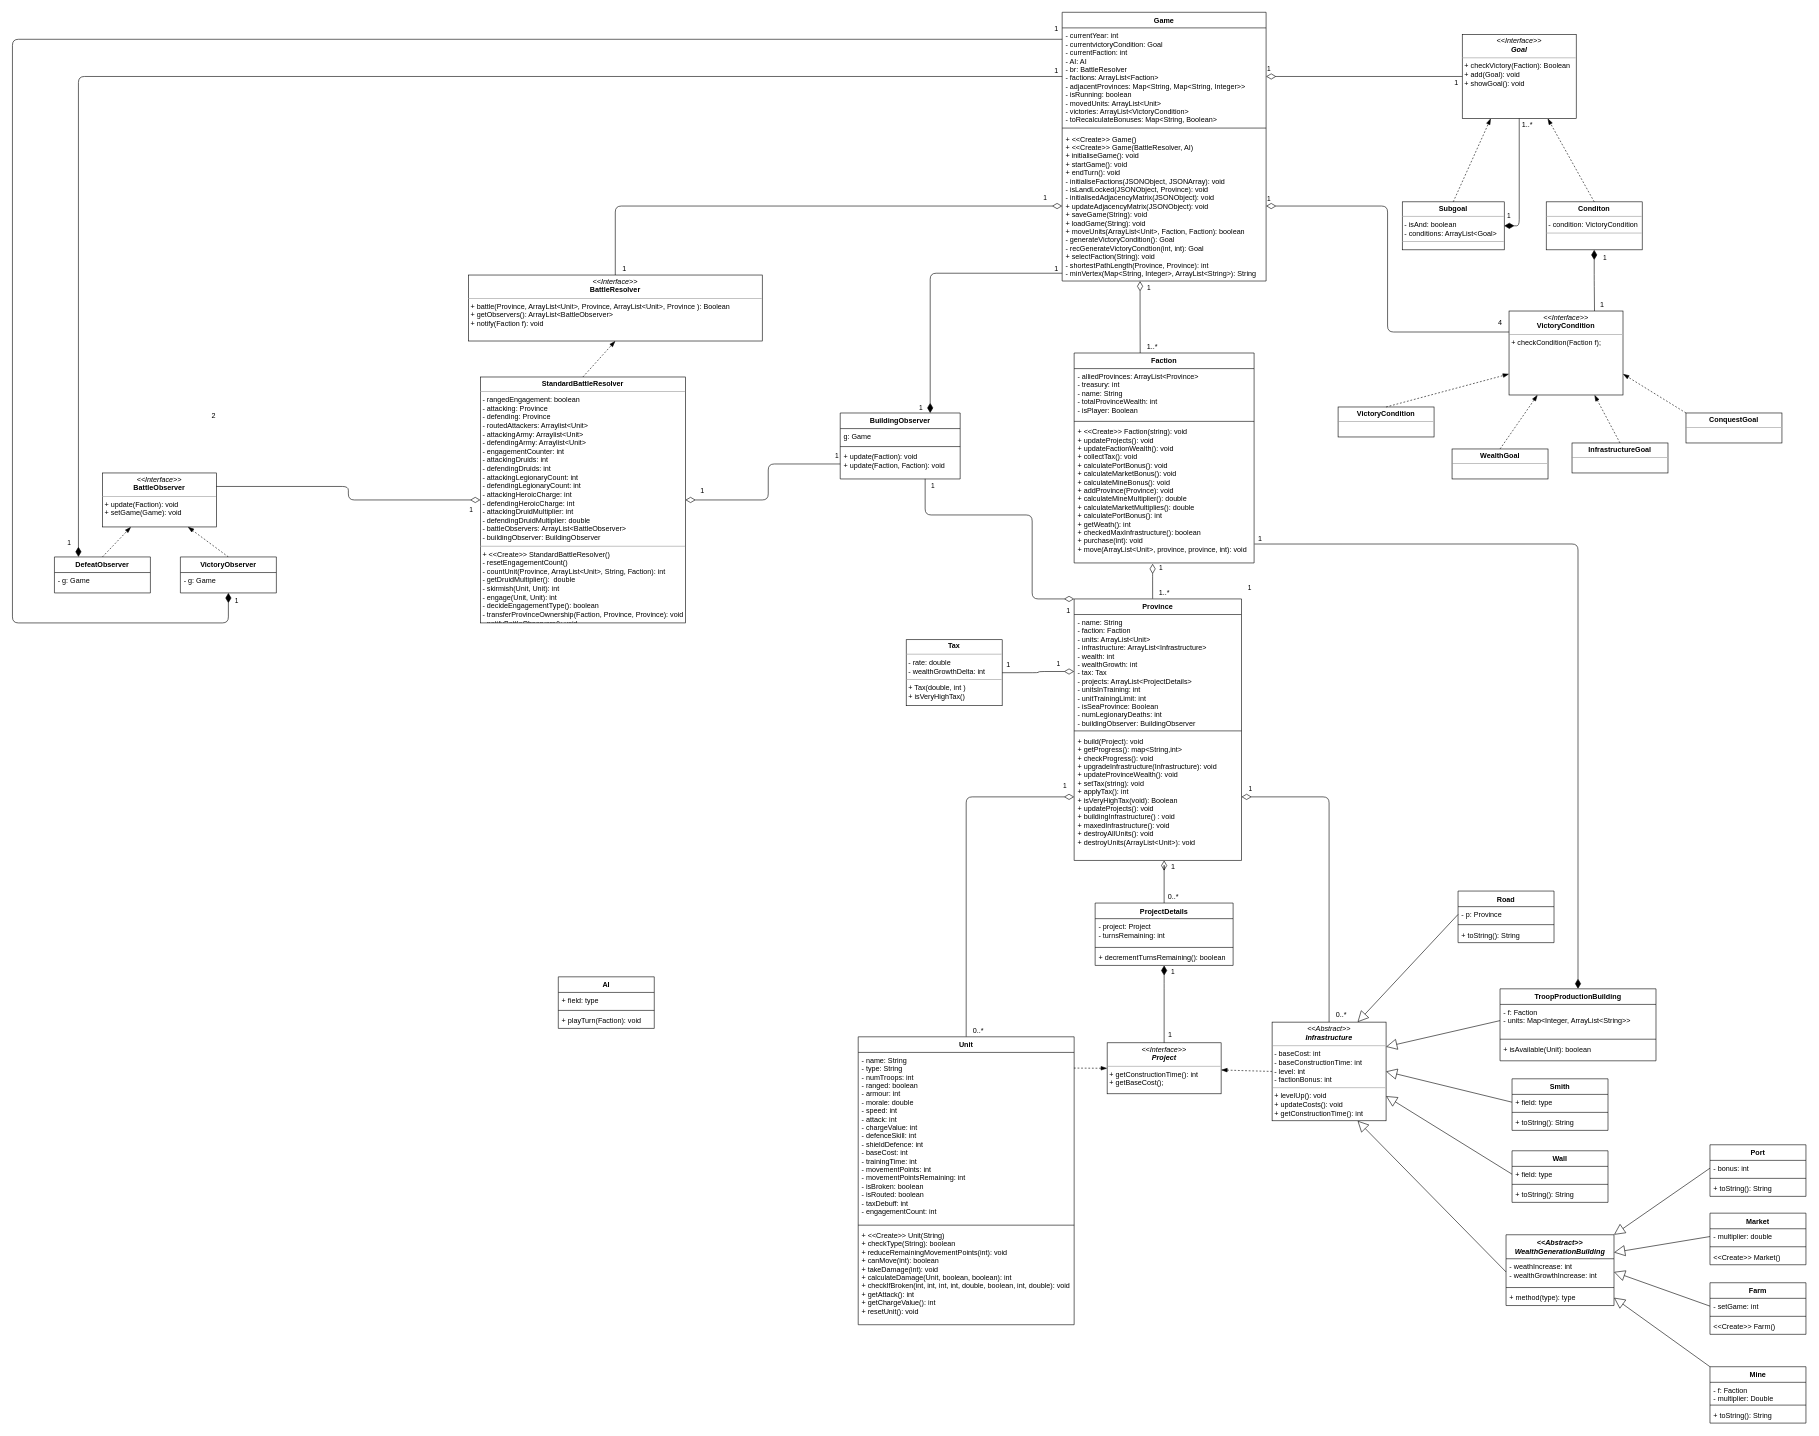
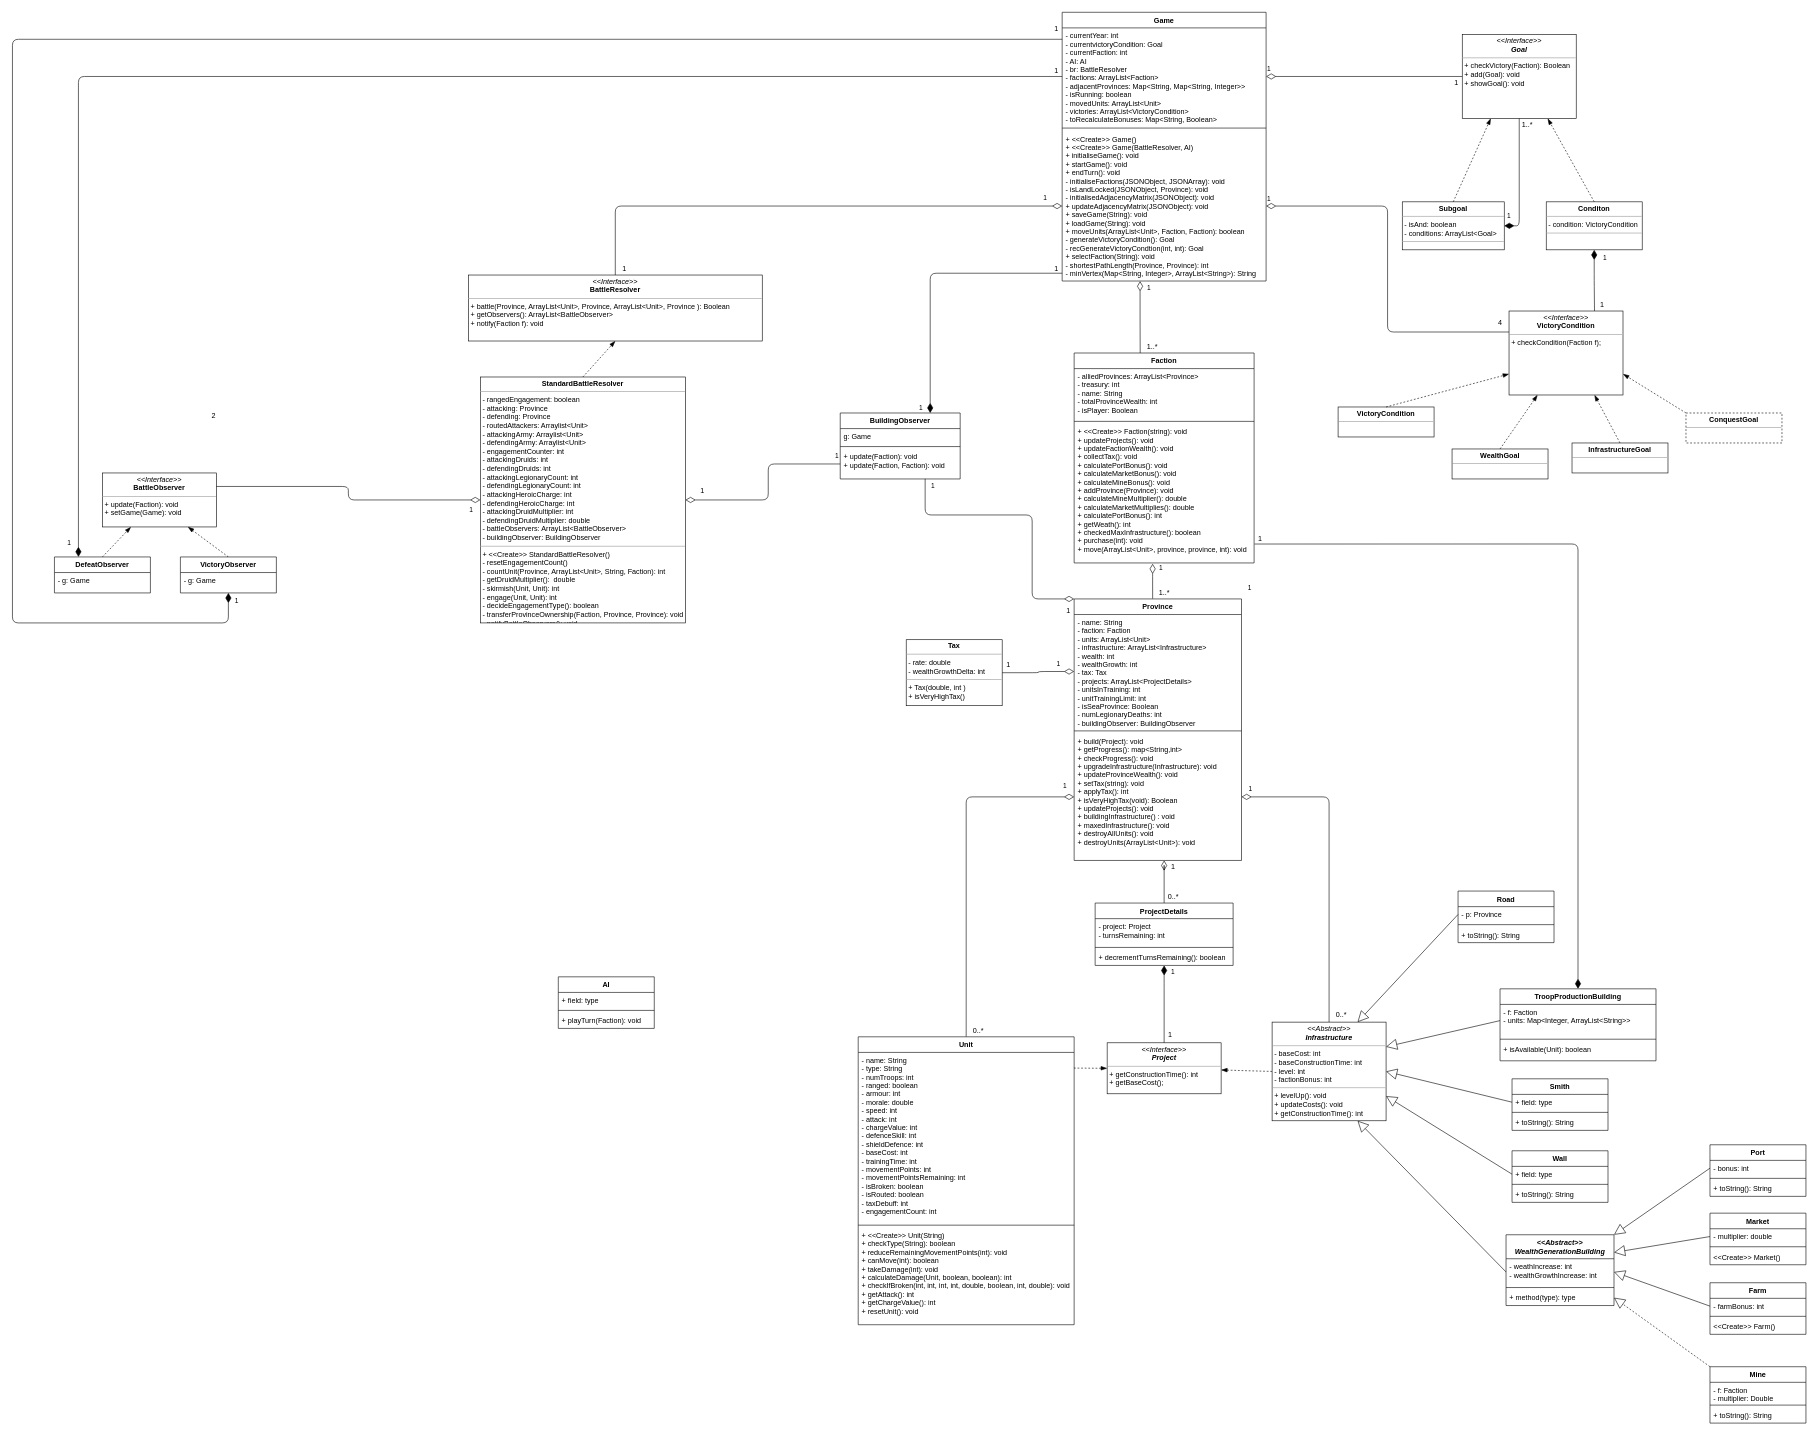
(1734, 428) -> (1734, 428)
(1738, 1307) -> (1742, 1307)
(1666, 1335) -> (1666, 1335)
